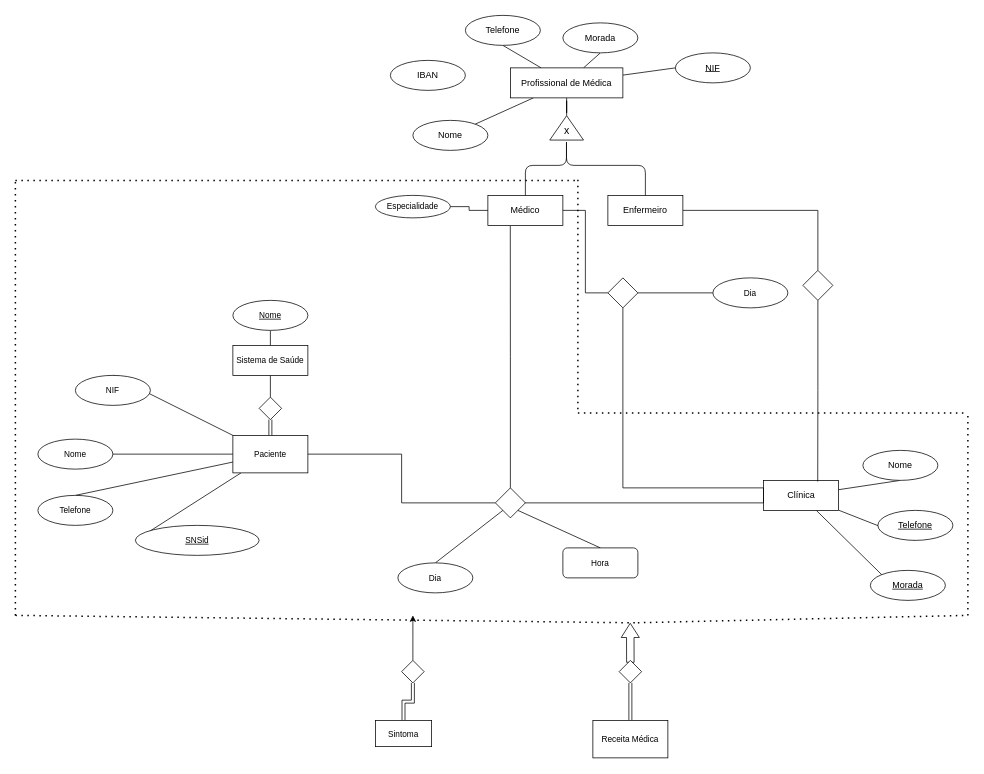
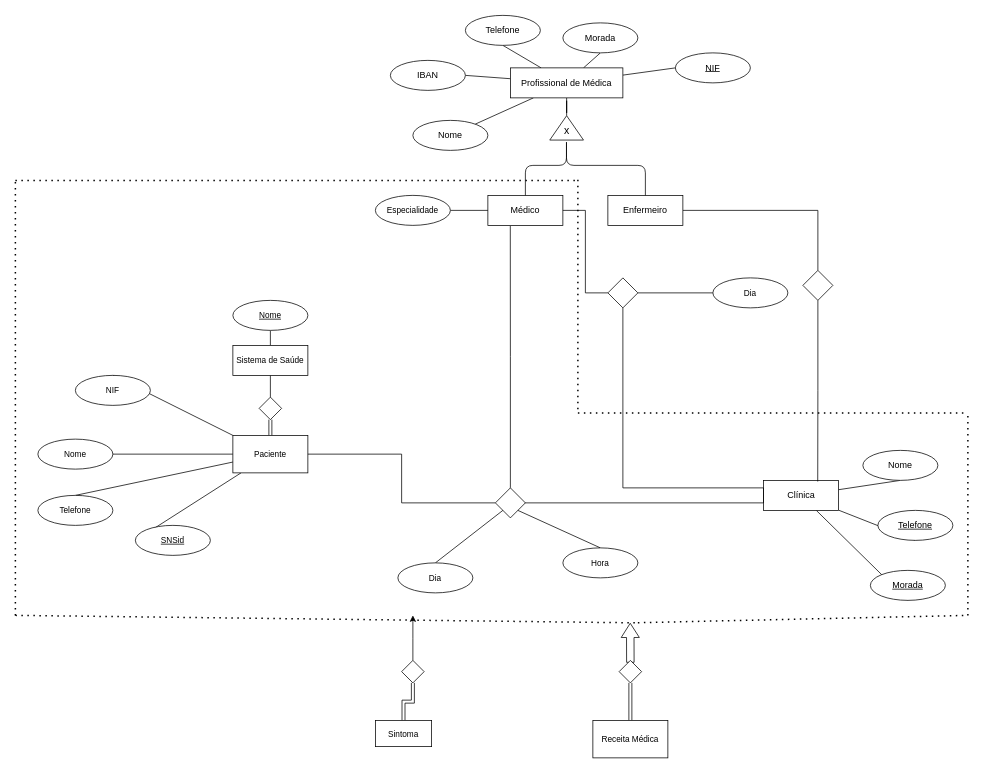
none -> (488, 77)
(413, 207) -> (413, 210)
(197, 540) -> (173, 540)
(600, 563) -> (600, 563)
